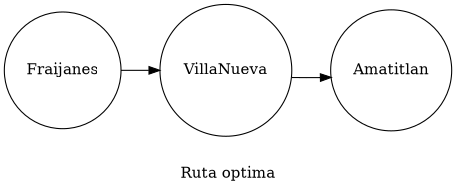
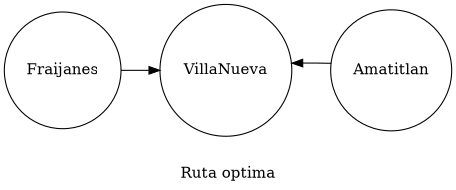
(306, 78) -> (317, 63)
